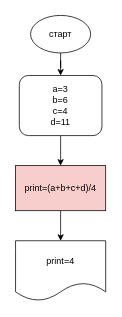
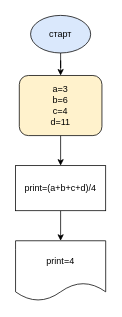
(60, 34) -> (60, 34)
(60, 105) -> (60, 105)
(60, 188) -> (60, 188)
